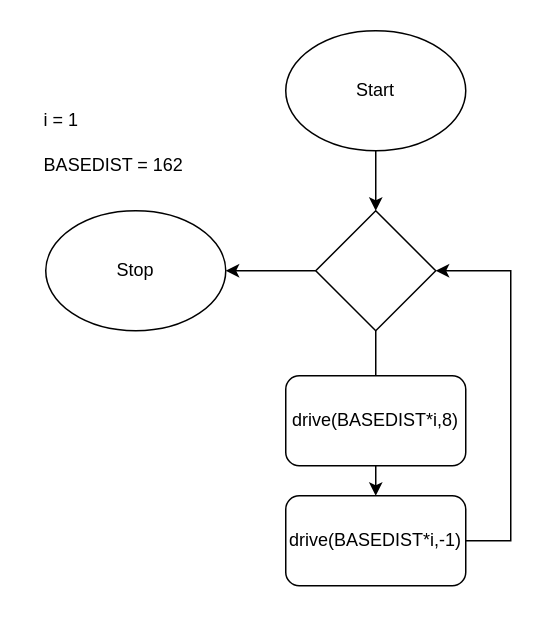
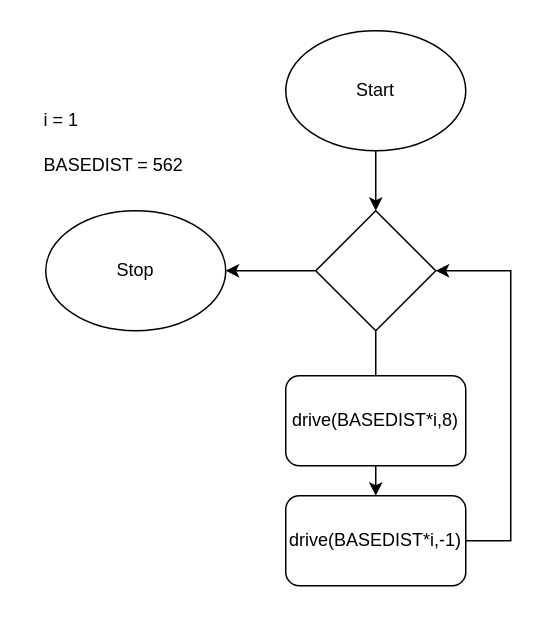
(114, 166) -> (114, 166)
